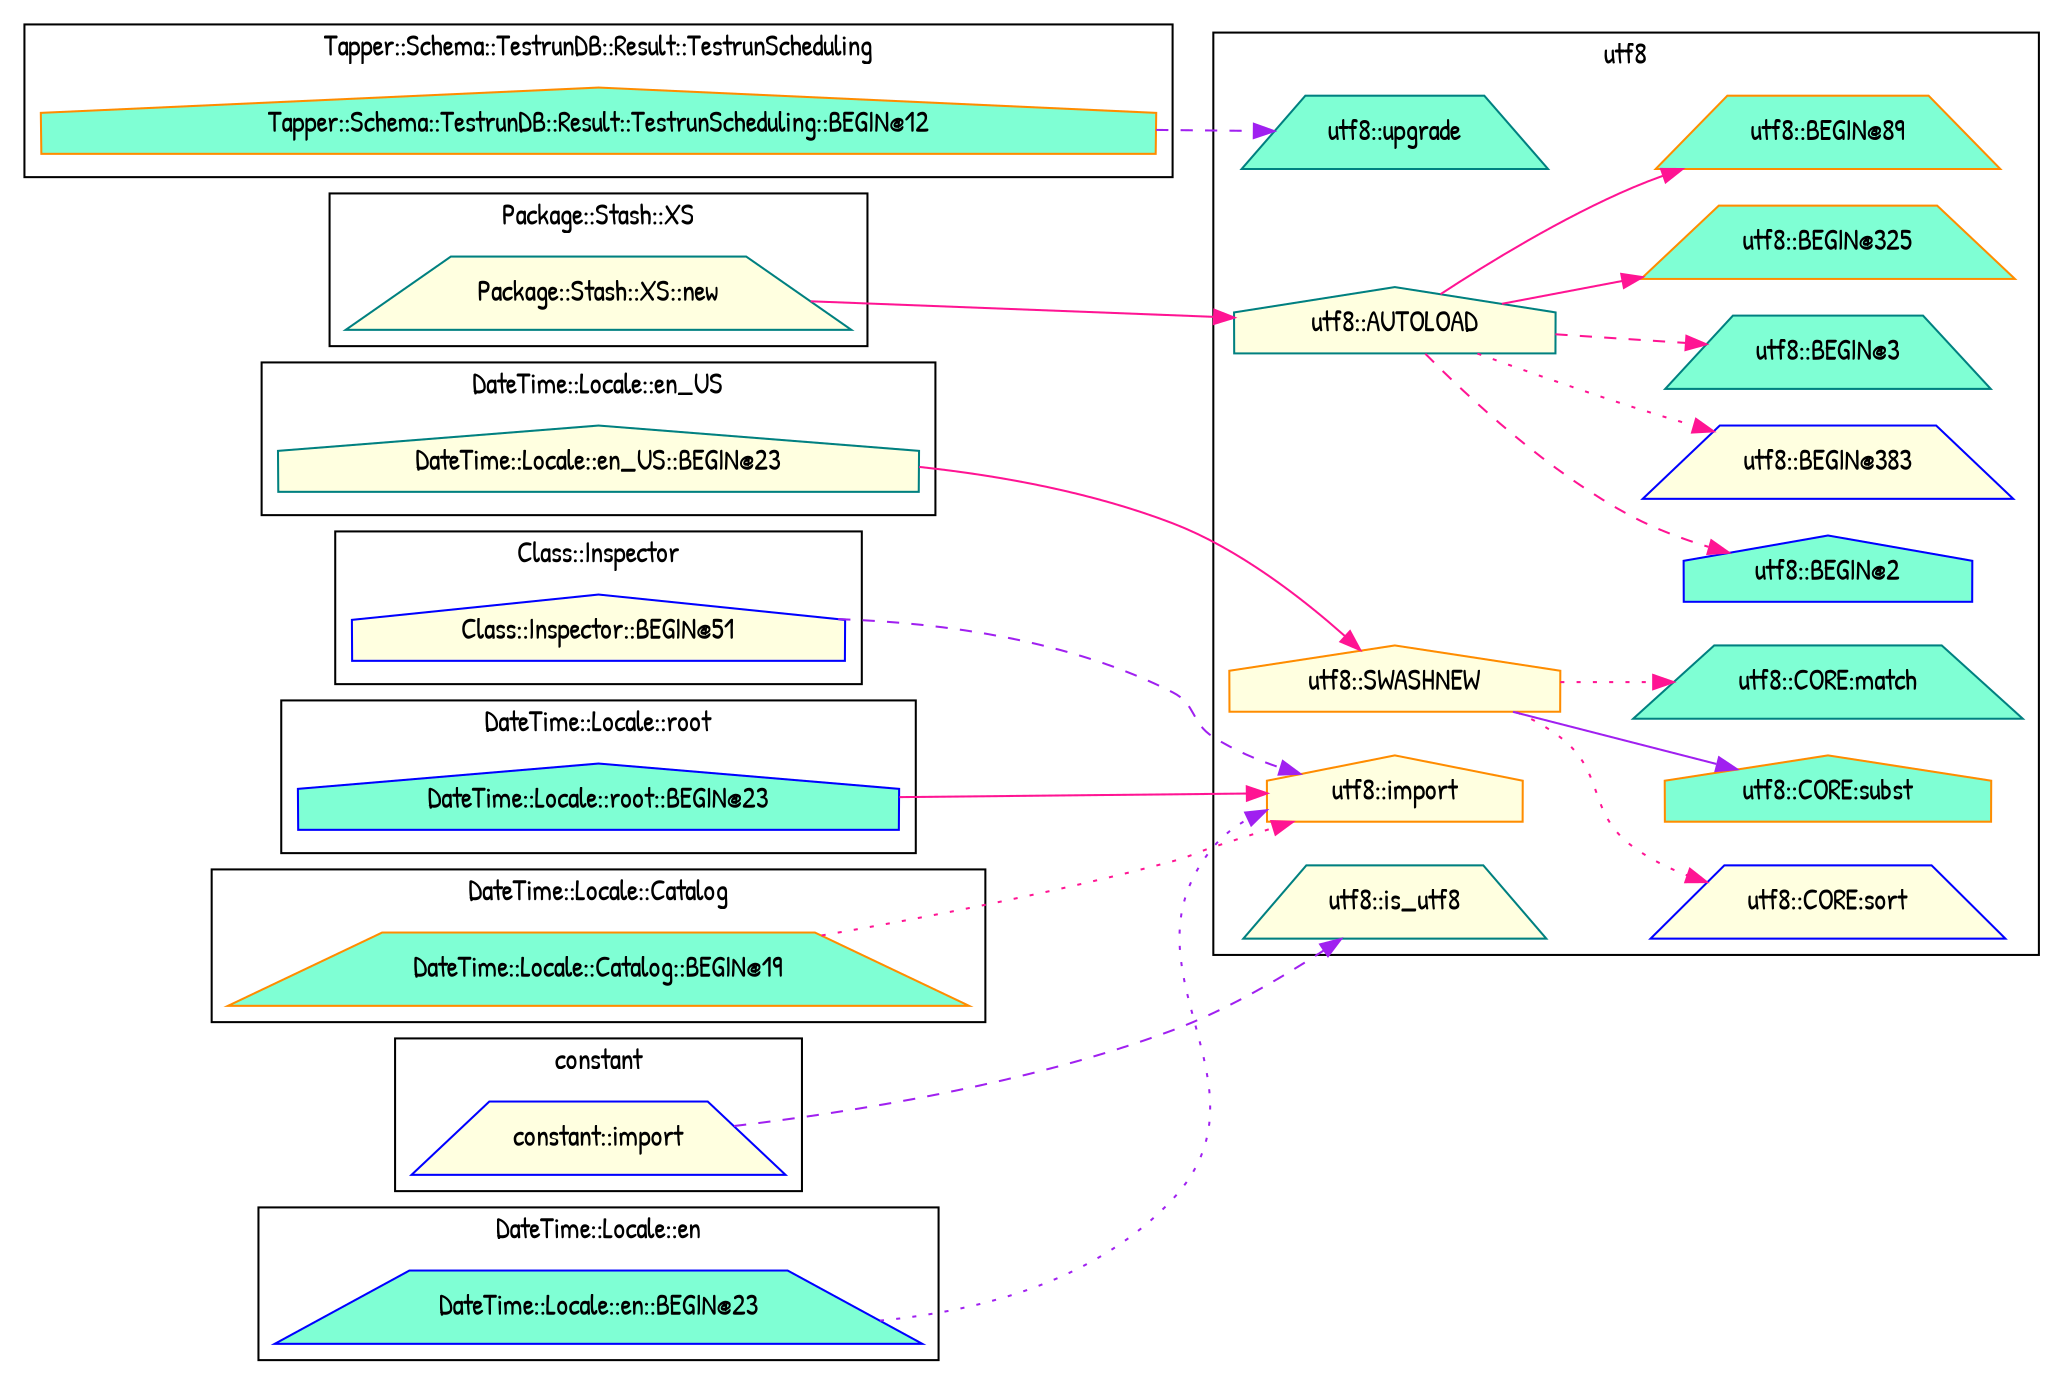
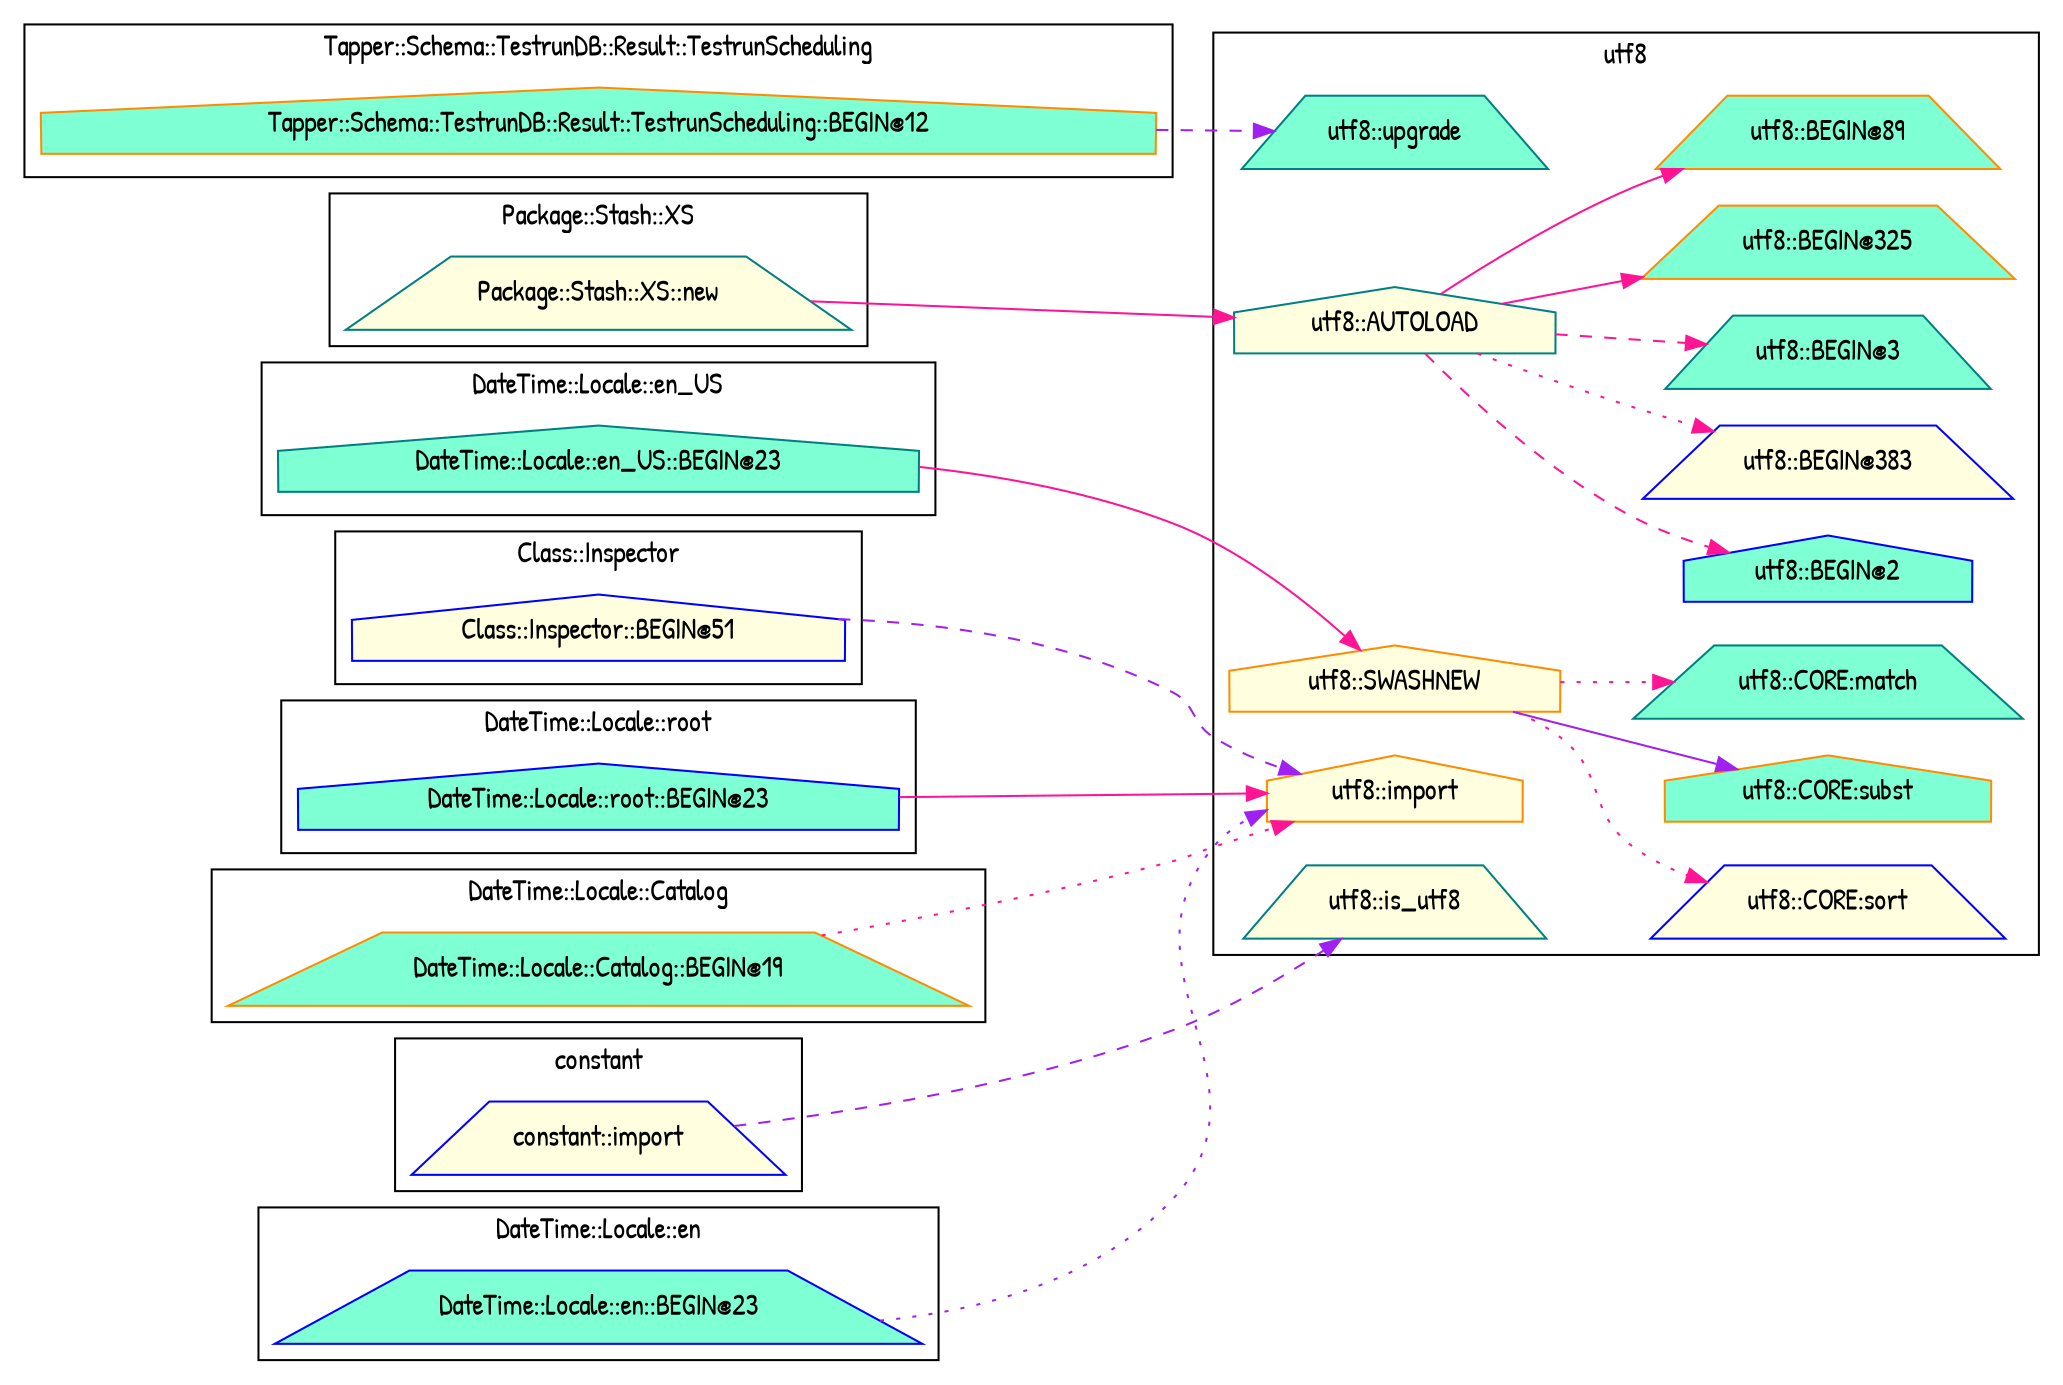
(599, 462) -> (599, 462)
